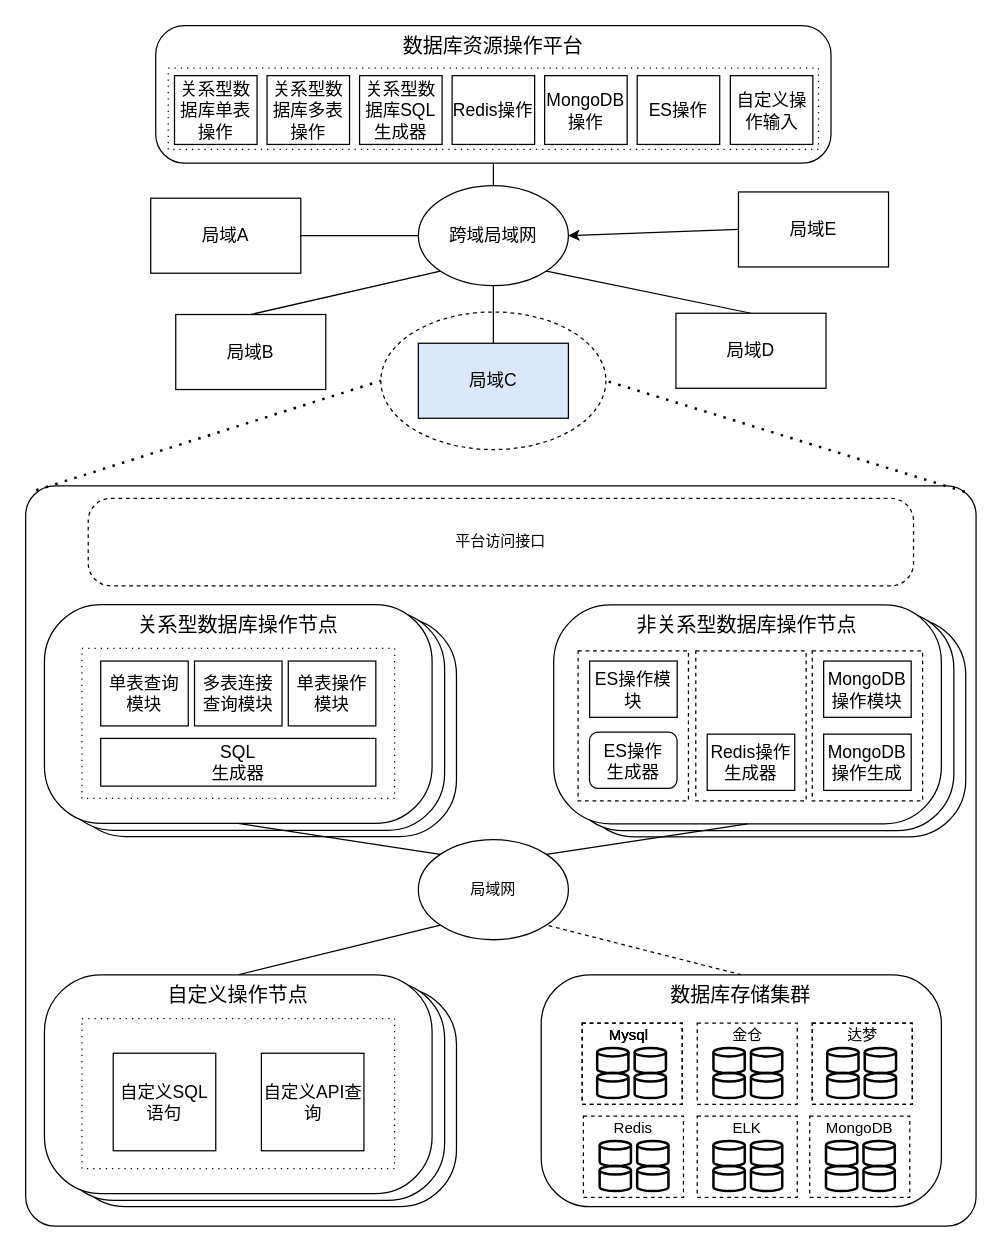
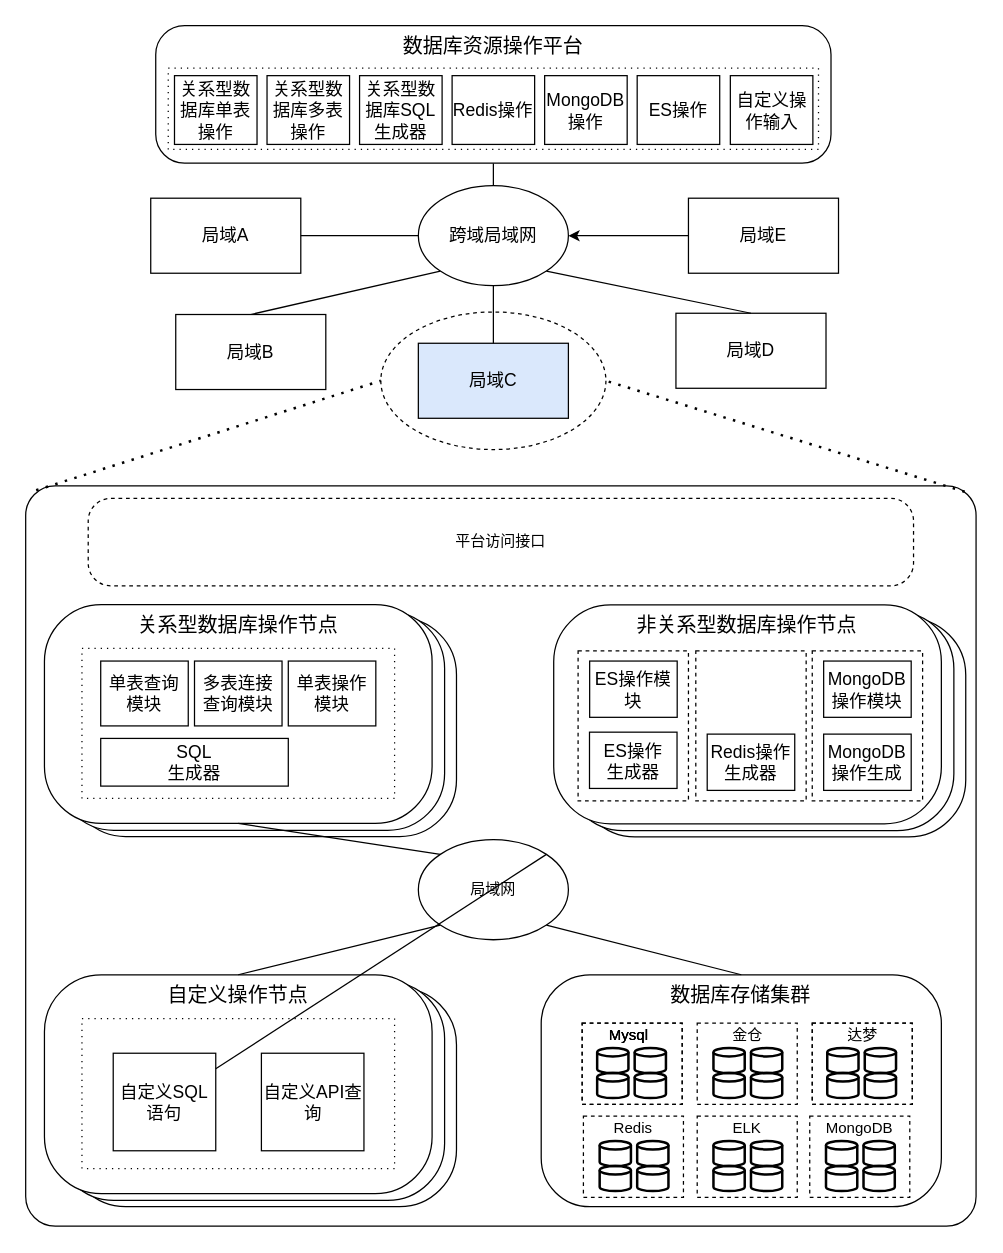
(813, 229) -> (763, 236)
(633, 760) -> (633, 760)
(238, 762) -> (194, 762)
(601, 846) -> (324, 998)
(643, 949) -> (643, 949)
